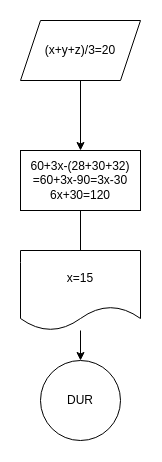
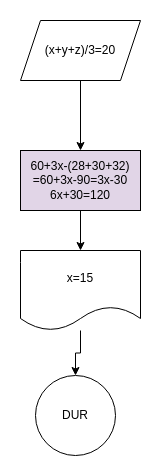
(81, 181) -> (81, 181)
(81, 245) -> (81, 242)
(81, 401) -> (76, 416)
